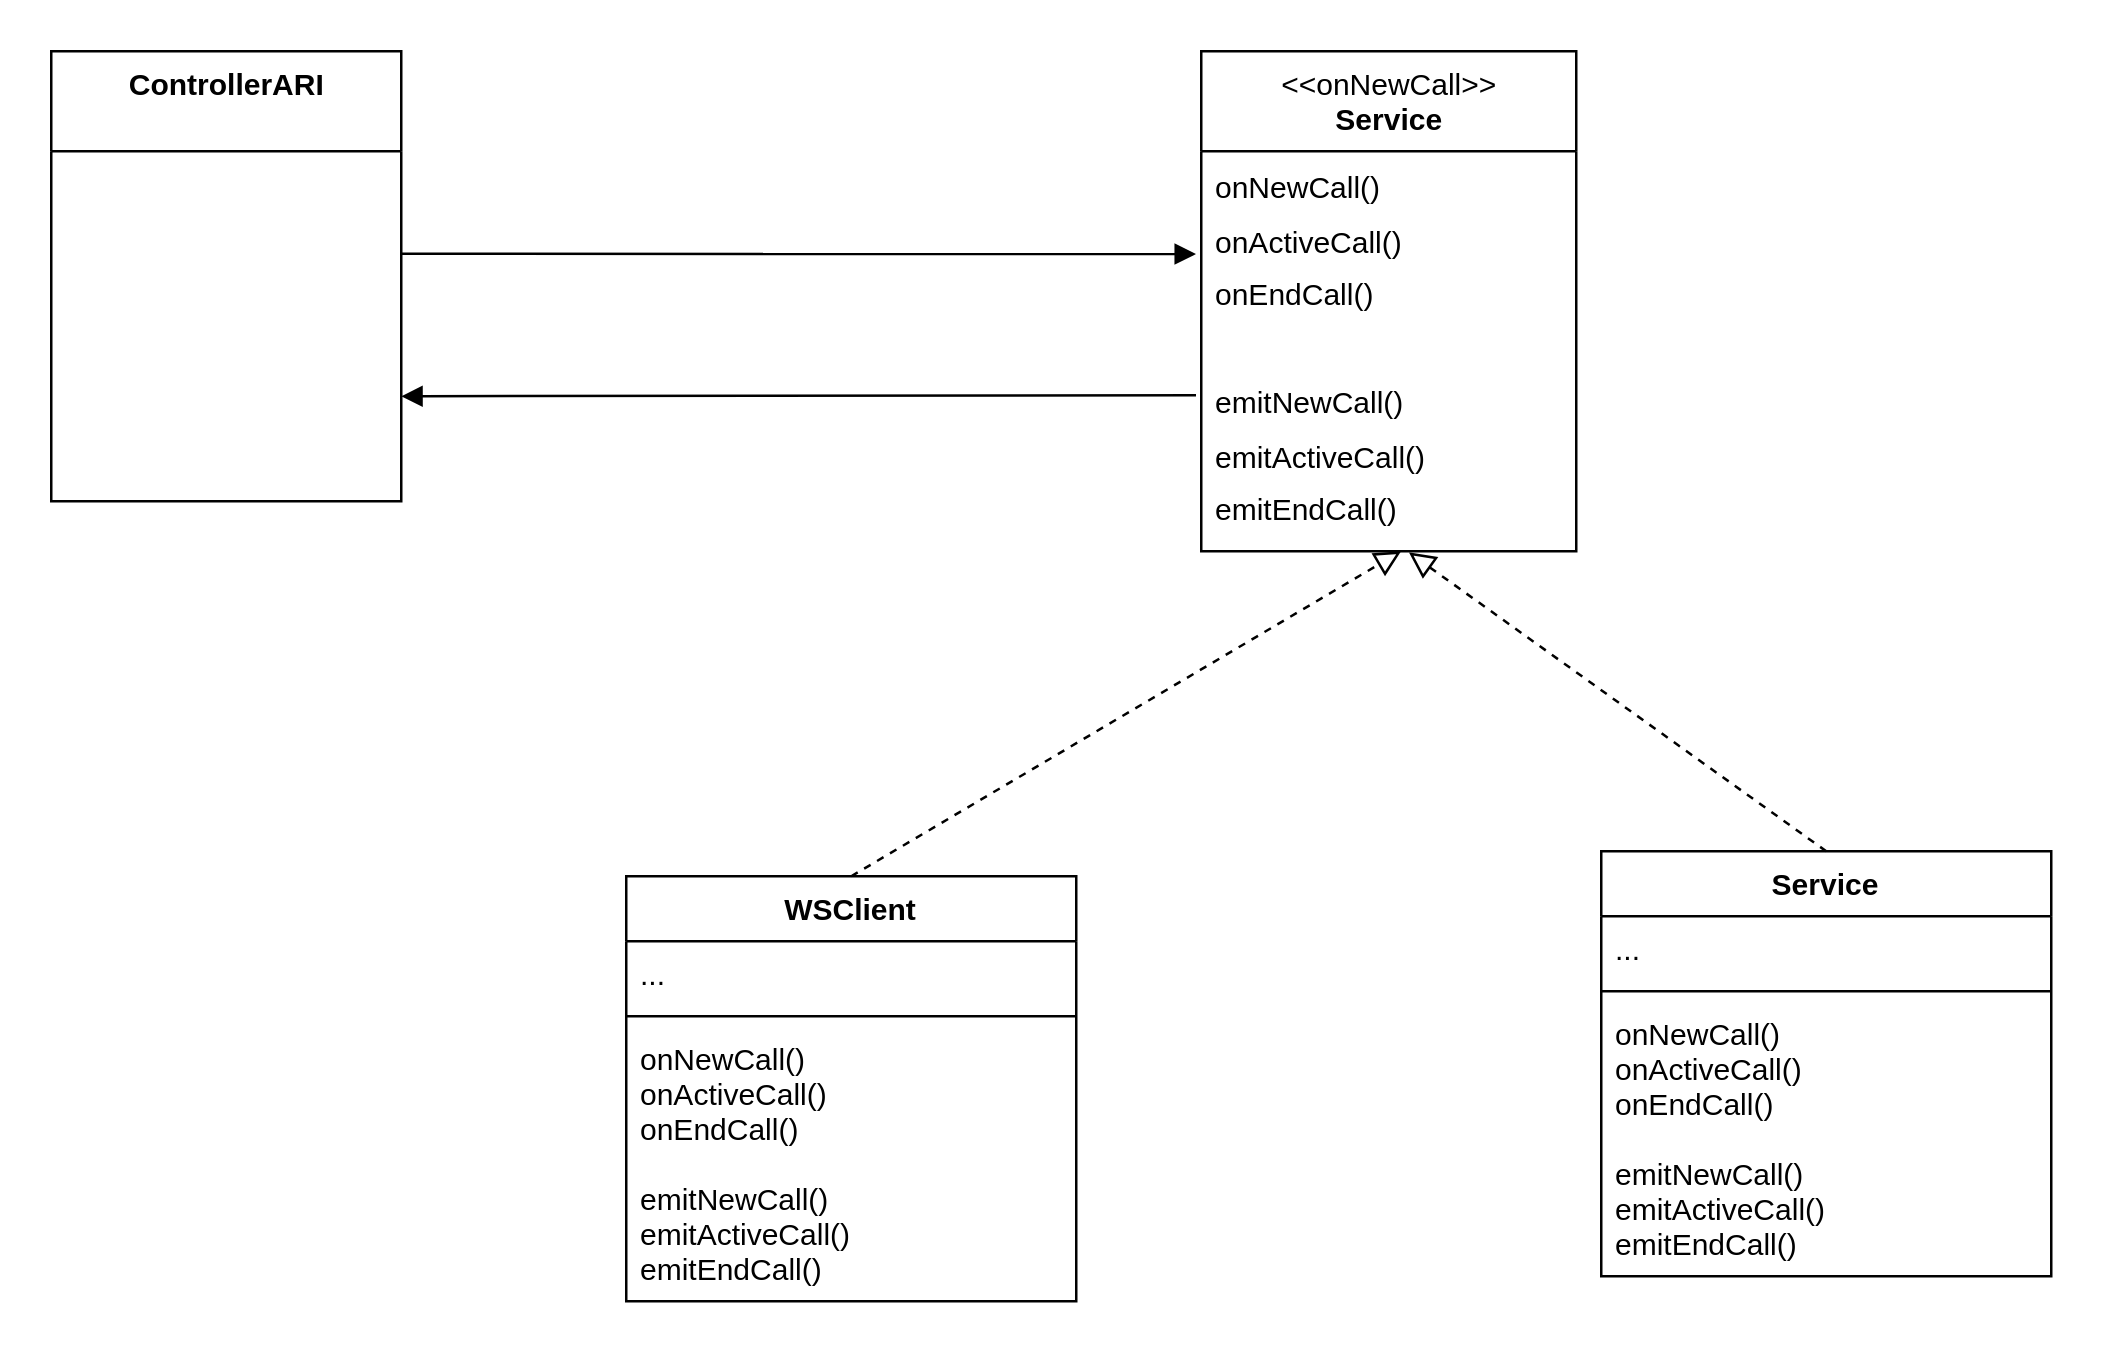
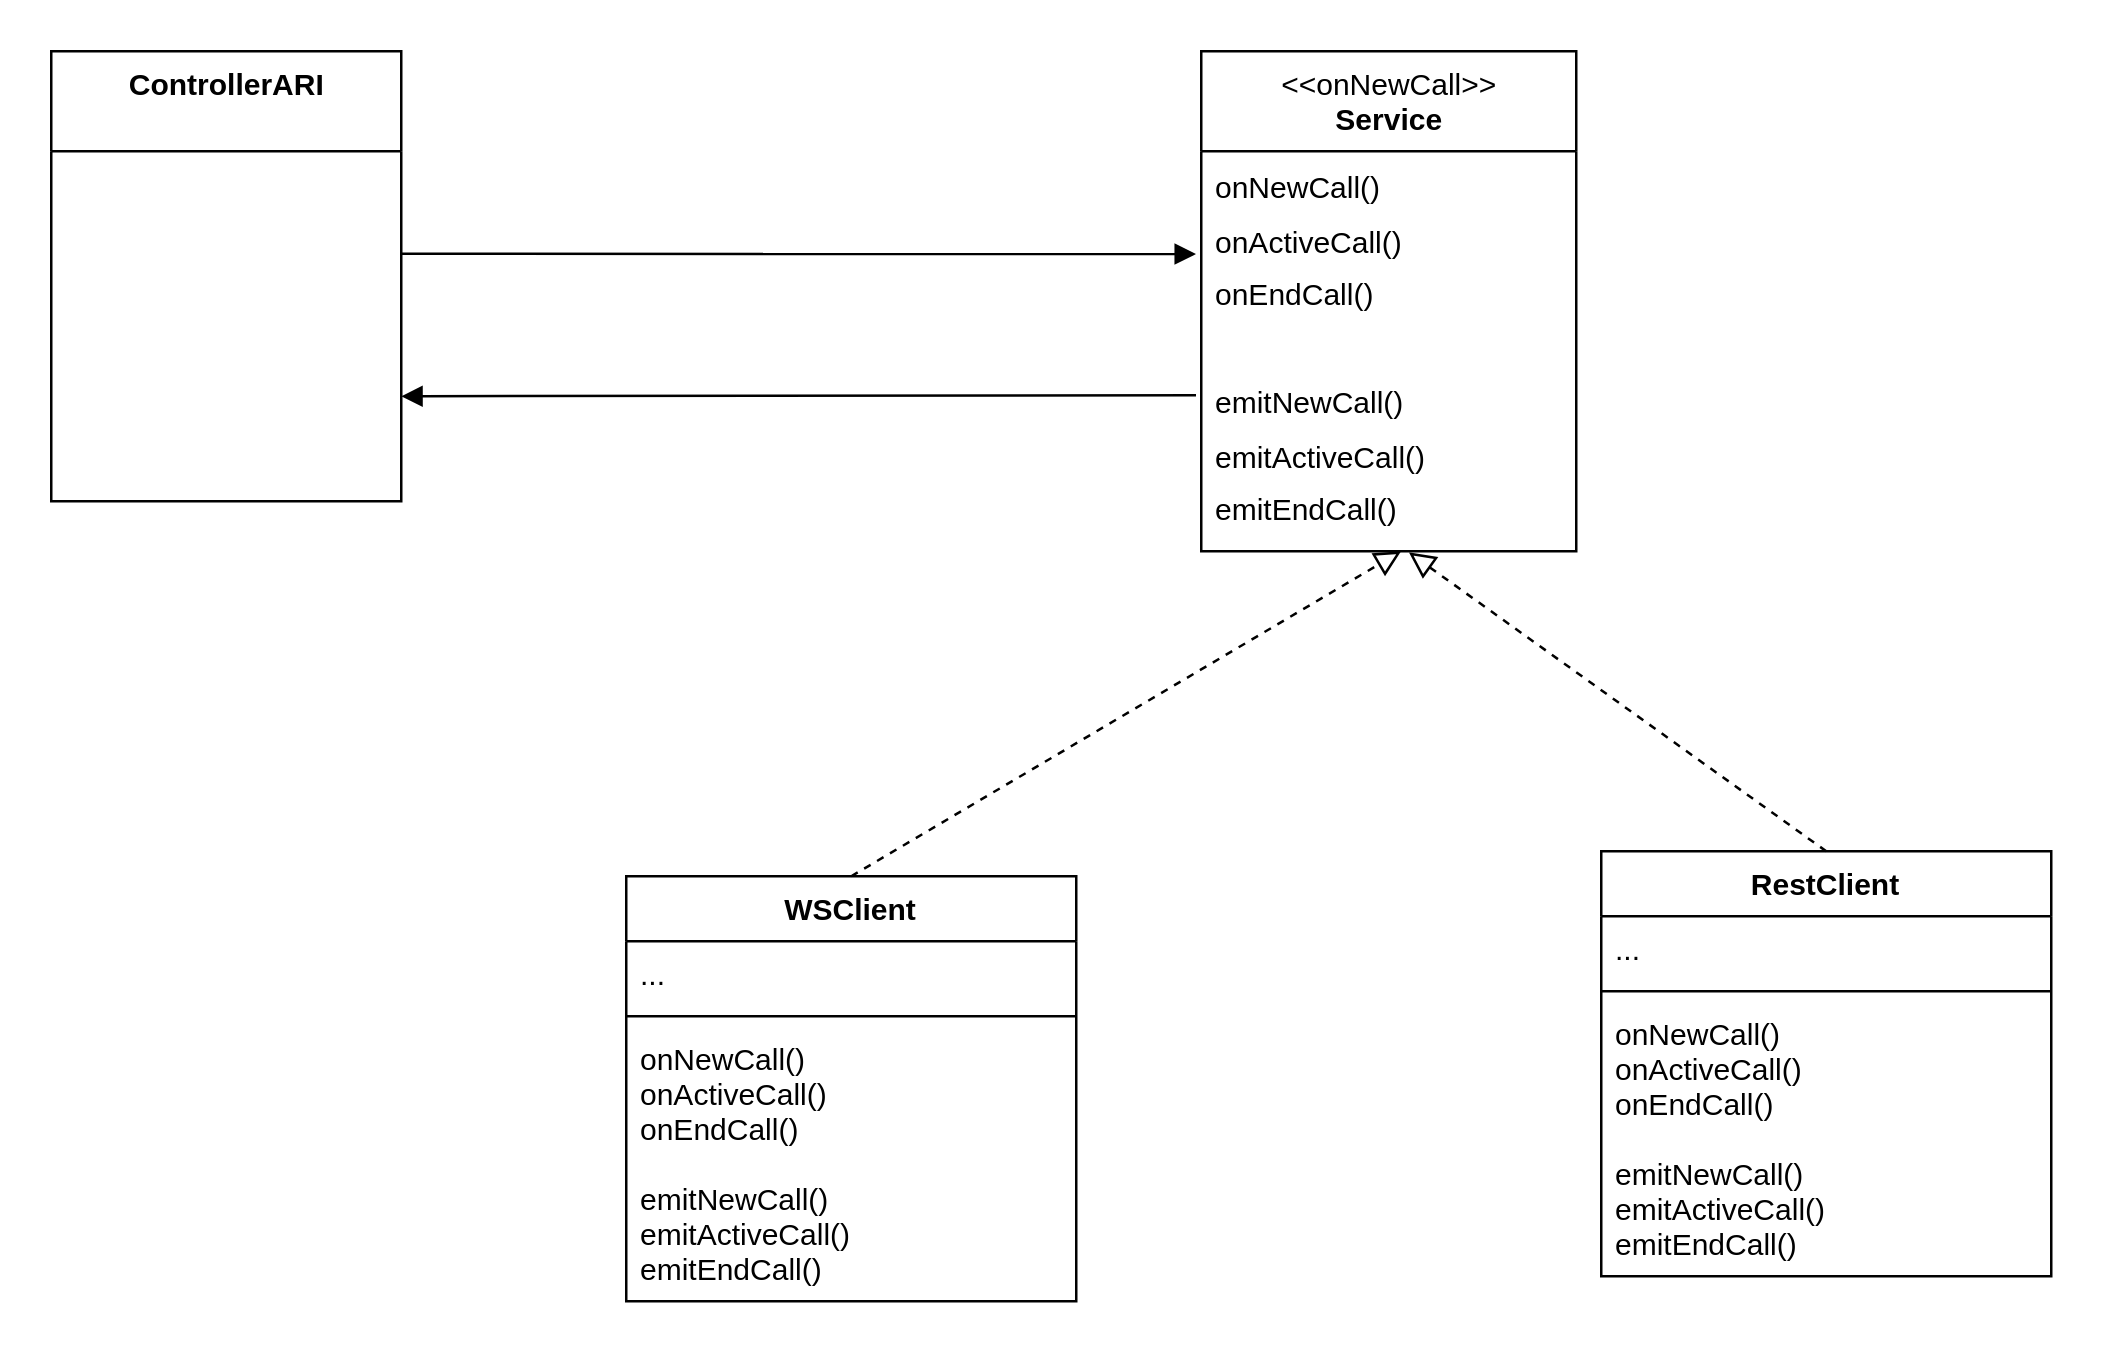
(1825, 885) -> (1825, 885)
